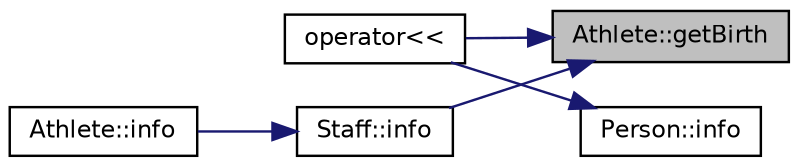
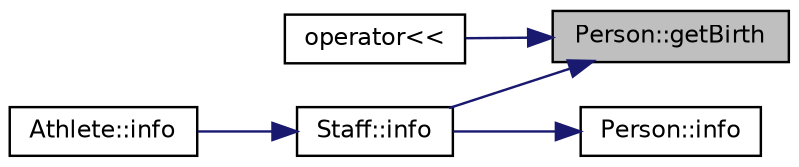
(671, 37) -> (671, 37)
(496, 77) -> (505, 131)
